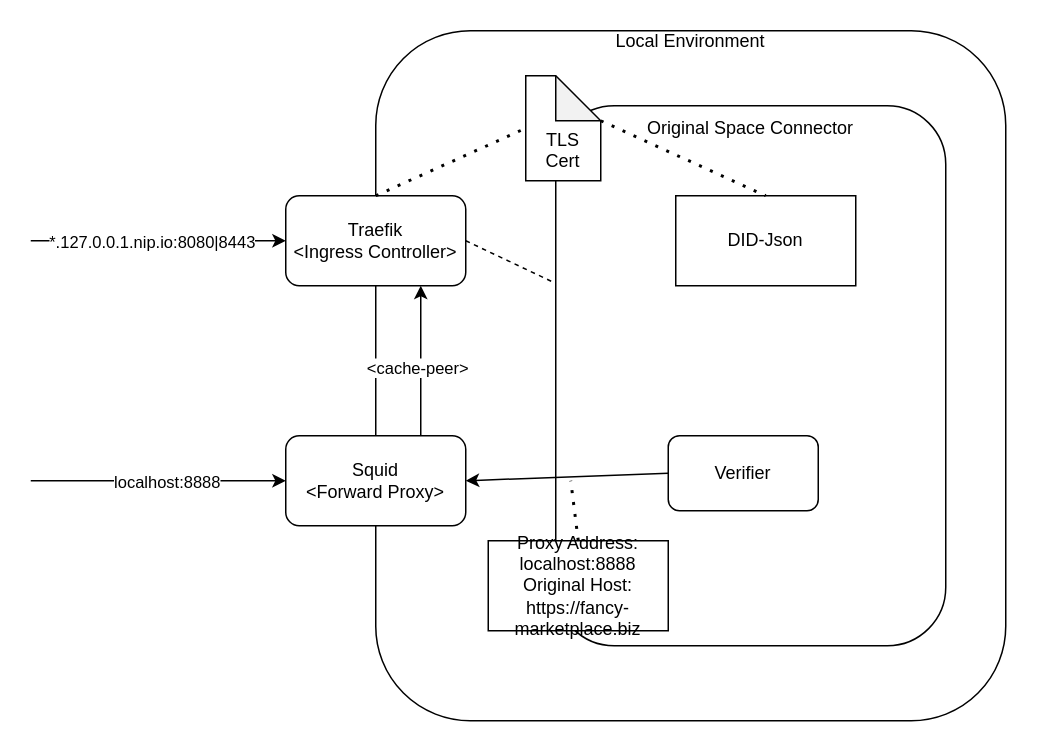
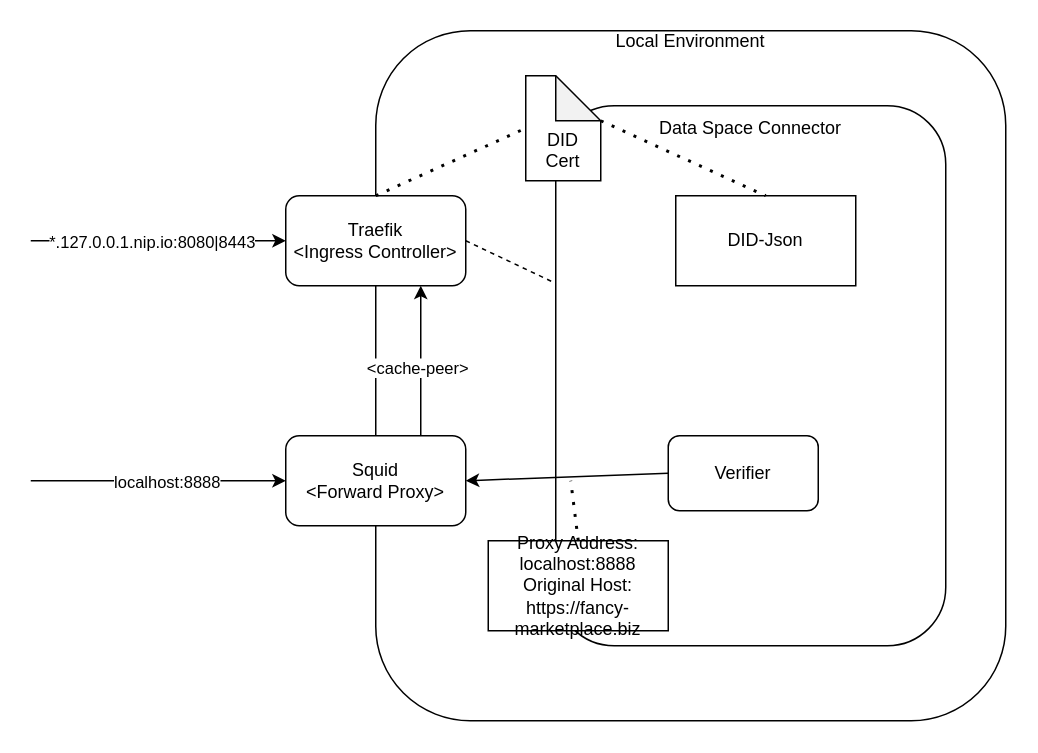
(563, 128) -> (563, 128)
(751, 376) -> (751, 376)
